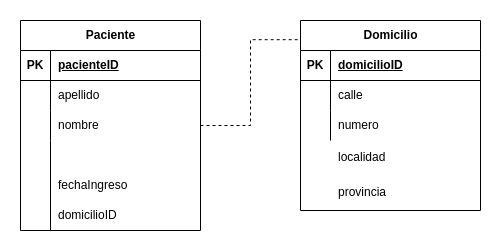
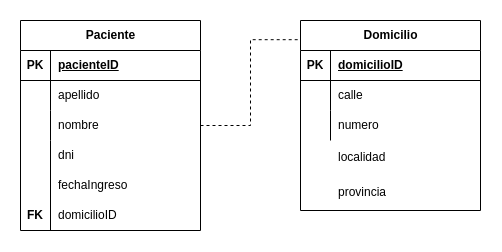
none -> (126, 156)
none -> (36, 216)
